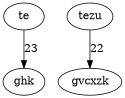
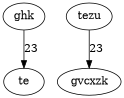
(24, 45) -> (24, 45)
(97, 49) -> (96, 49)
